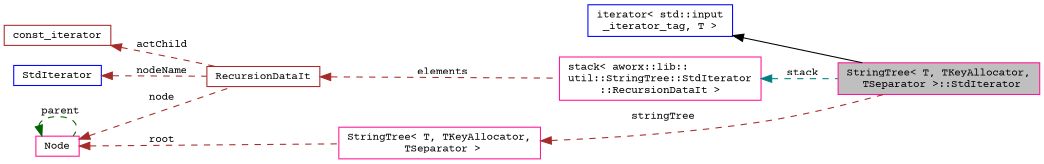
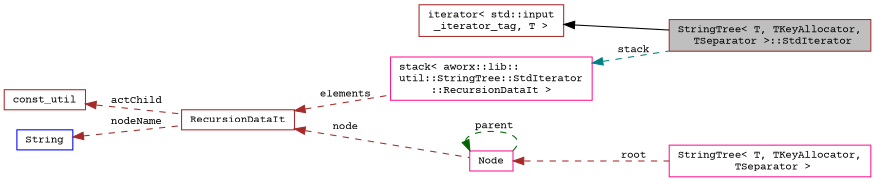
(660, 21) -> (491, 21)
(58, 35) -> (45, 100)
(58, 75) -> (45, 140)
(939, 79) -> (770, 35)
(161, 111) -> (387, 144)
(719, 128) -> none
